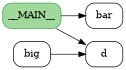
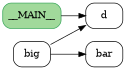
(70, 16) -> (65, 54)
